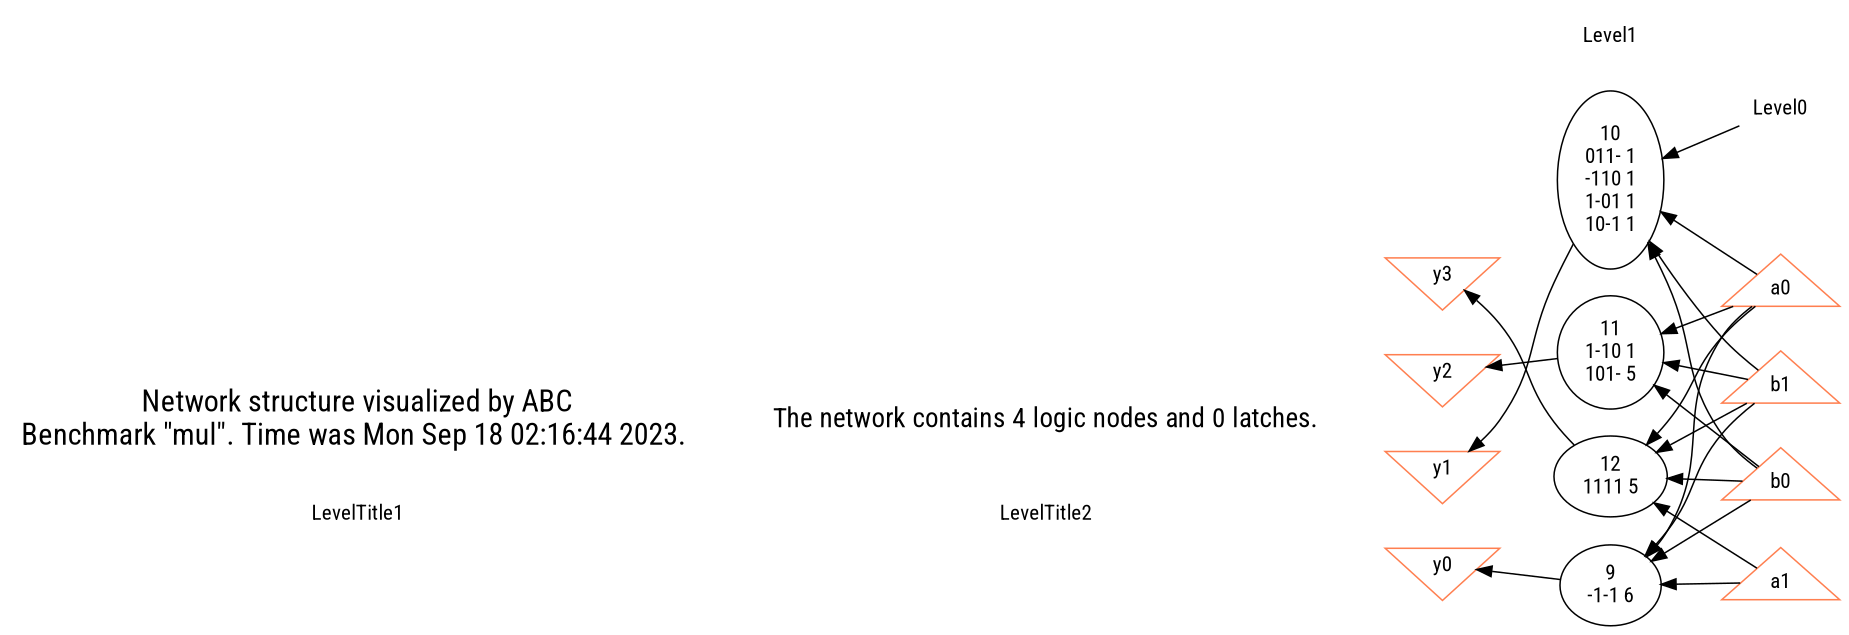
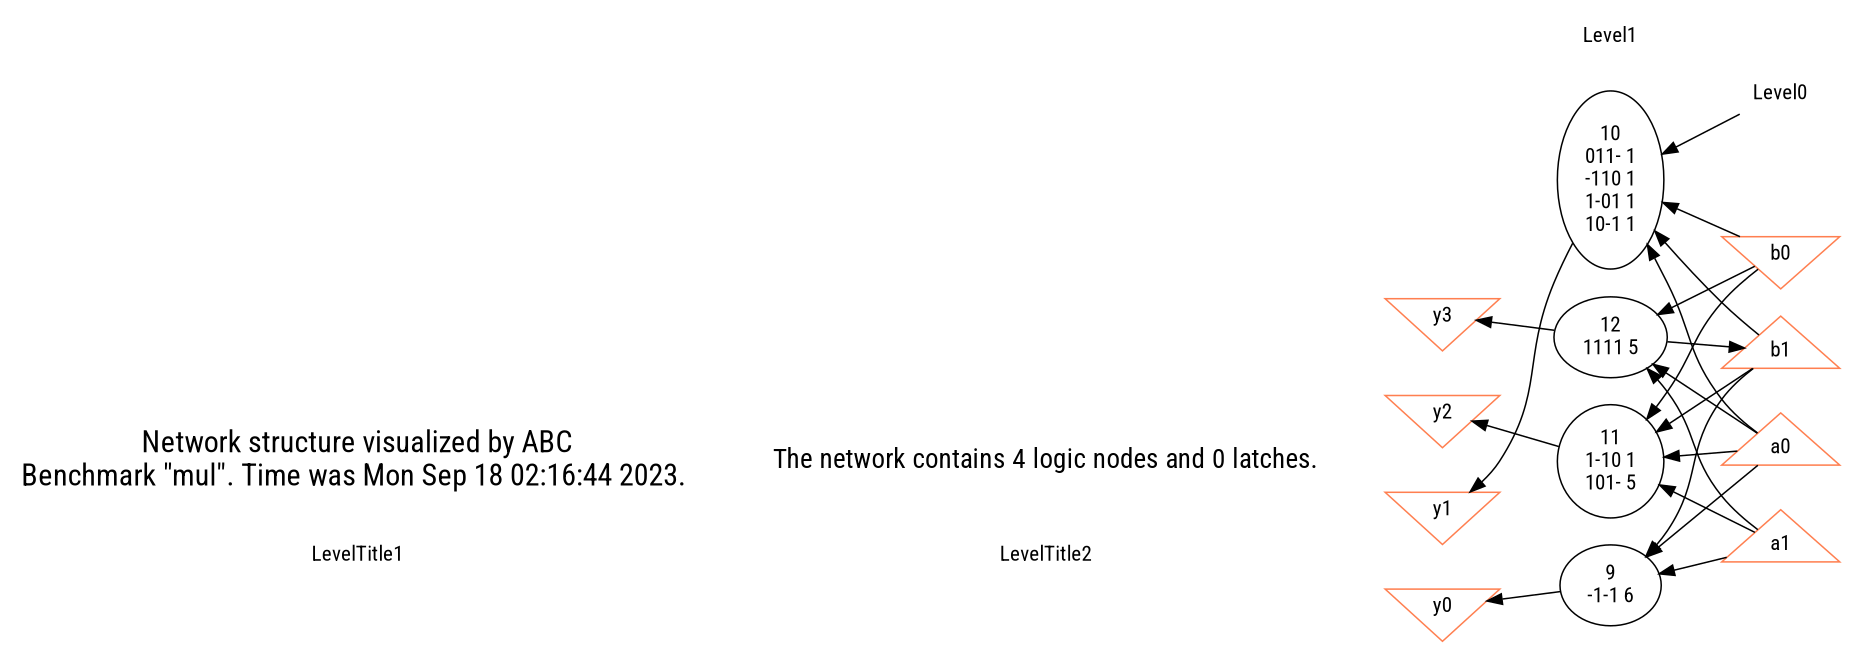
(1722, 417) -> (1704, 345)
(1781, 482) -> (1781, 254)
none -> (1716, 513)
(1710, 525) -> none
